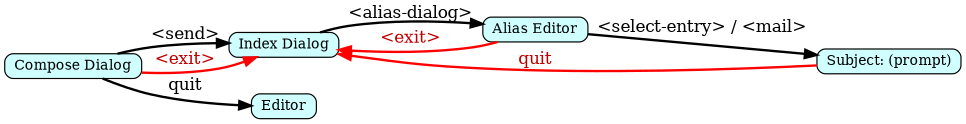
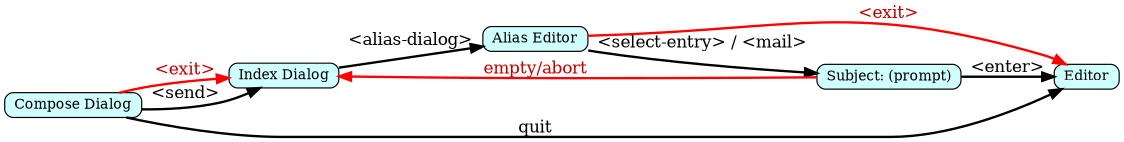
(425, 51) -> (823, 23)
(535, 60) -> (535, 69)
none -> (1002, 77)
